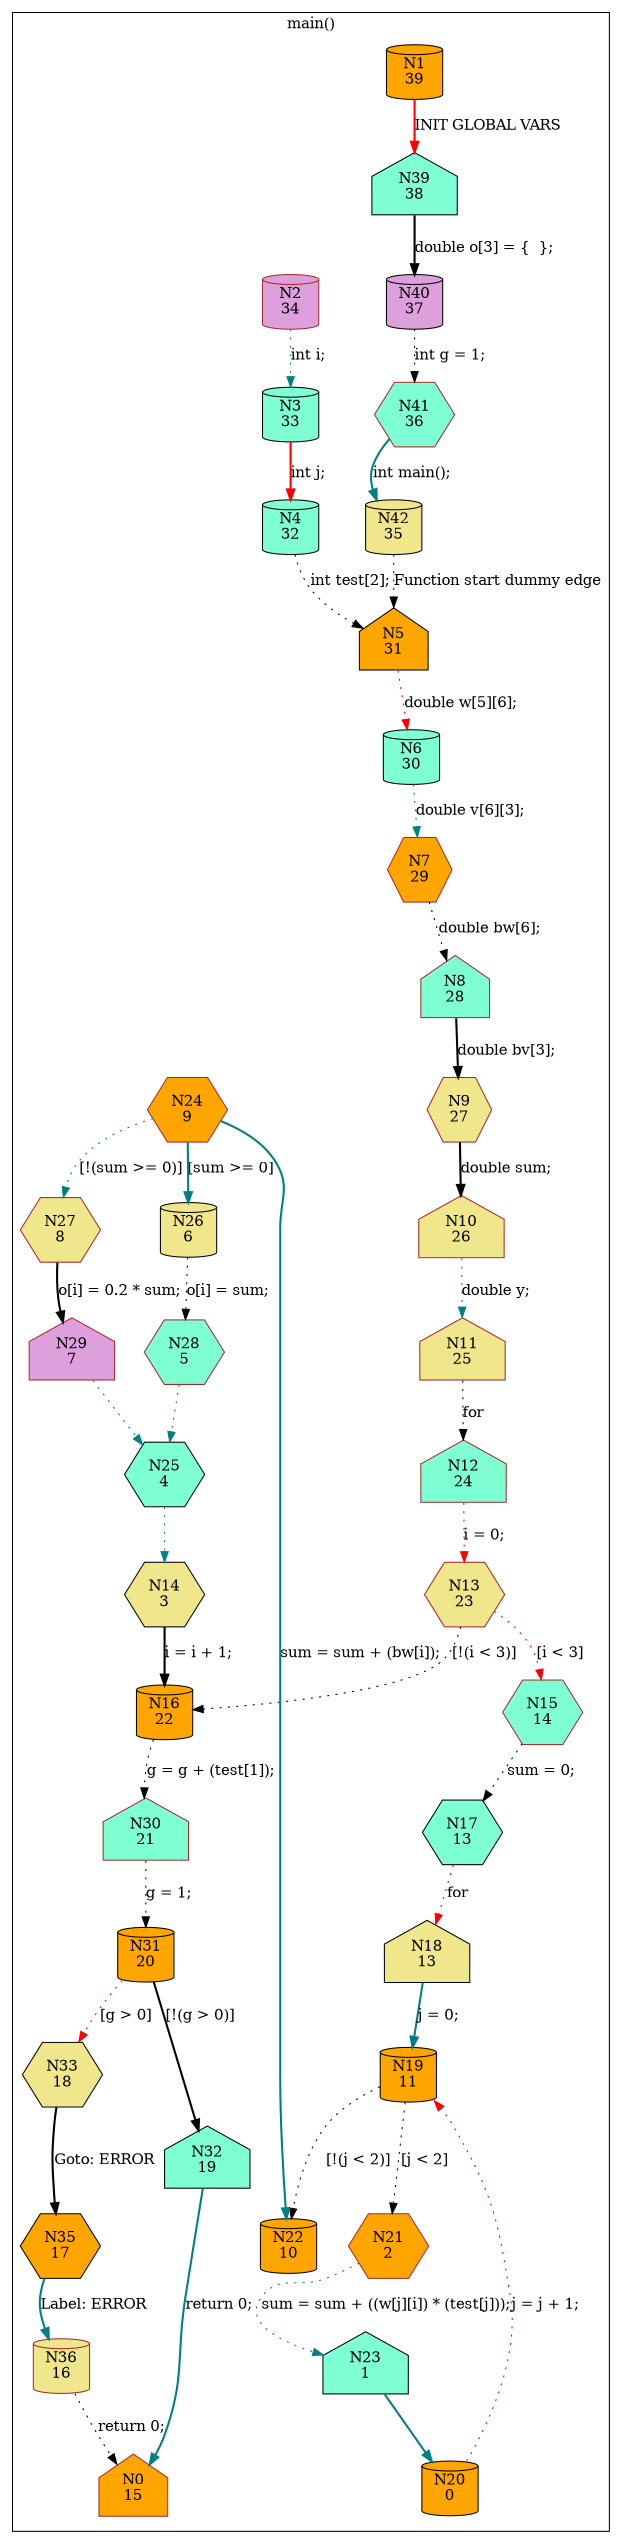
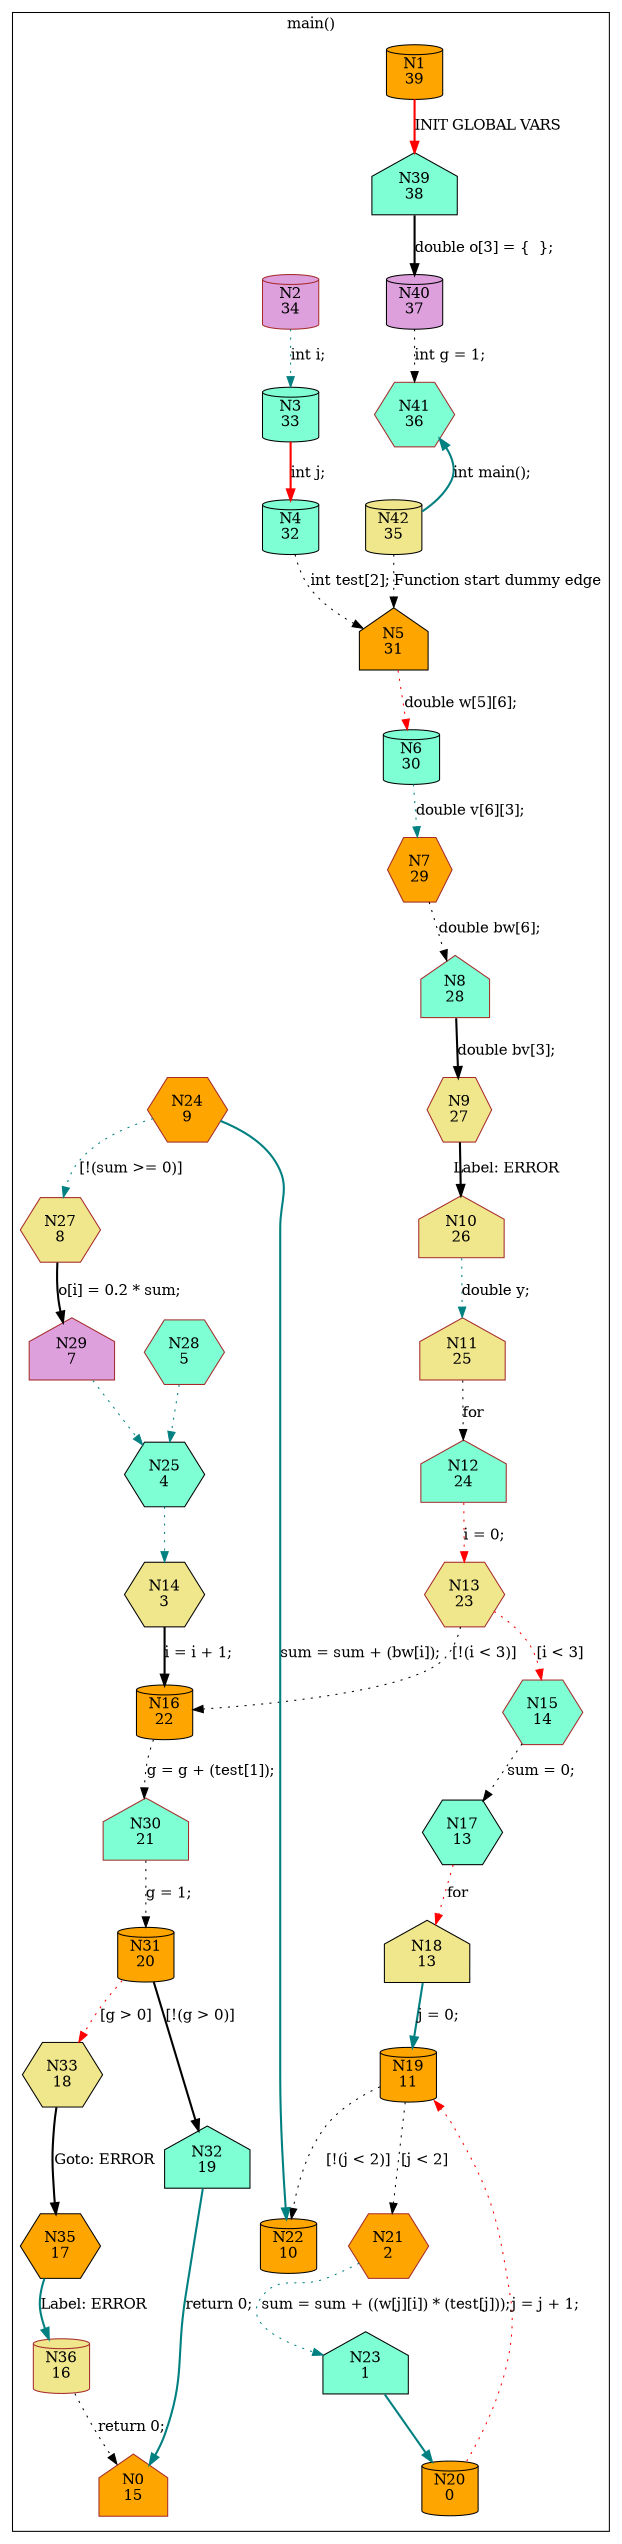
(374, 462) -> (449, 484)
(506, 1169) -> (506, 1169)
(189, 1230) -> none
